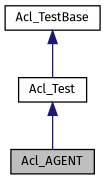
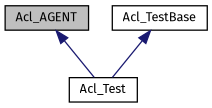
(53, 132) -> (79, 59)
